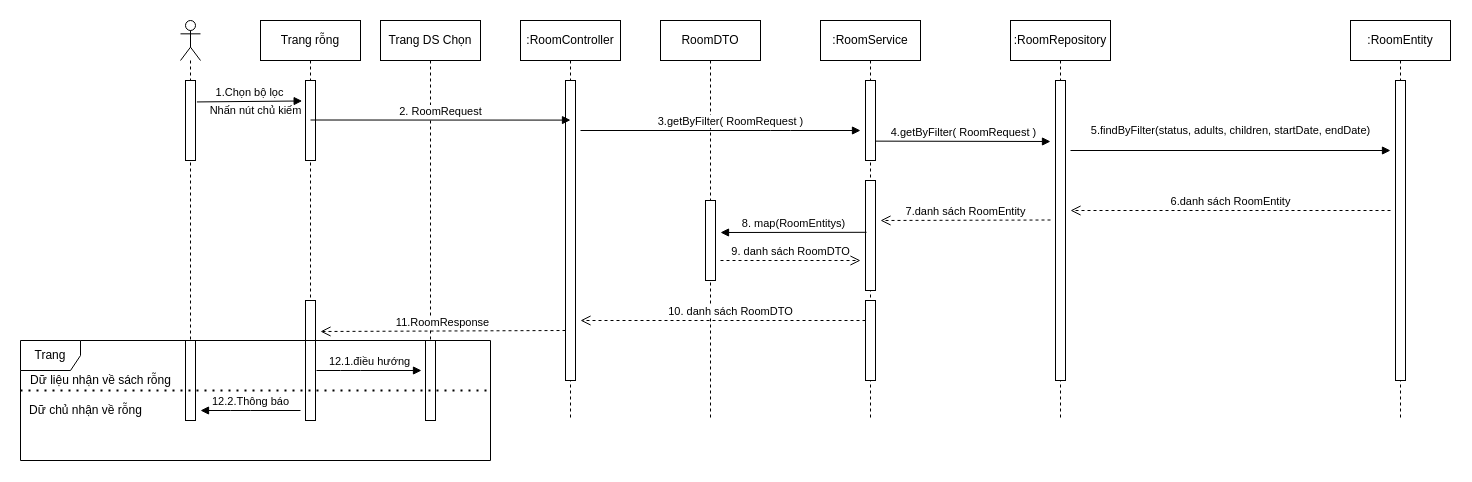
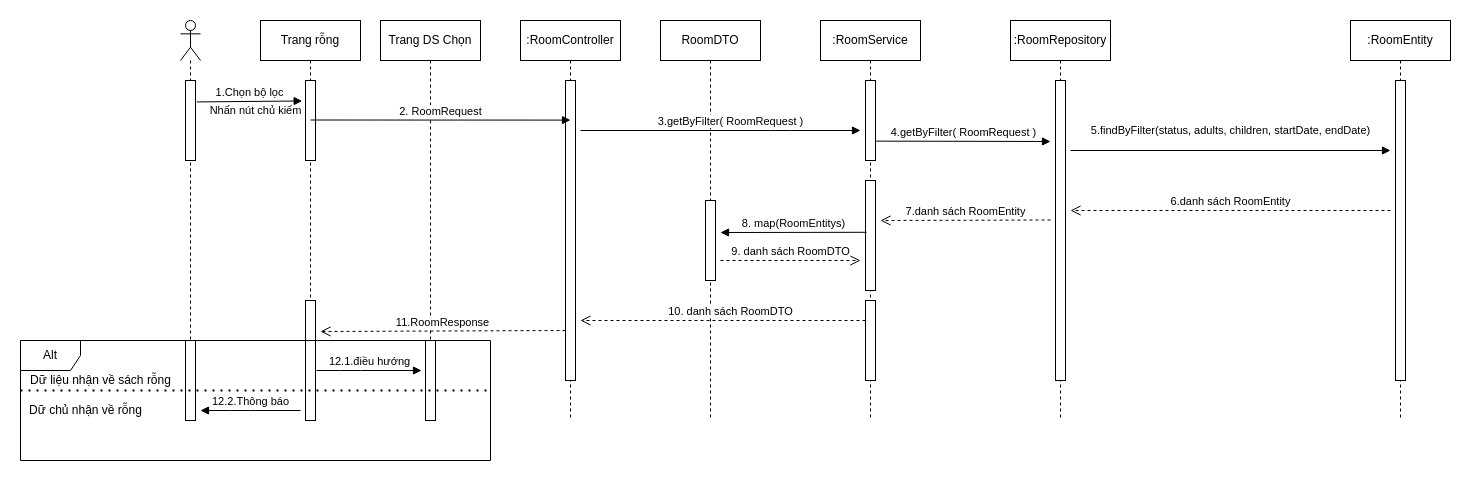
(51, 356) -> (51, 356)
